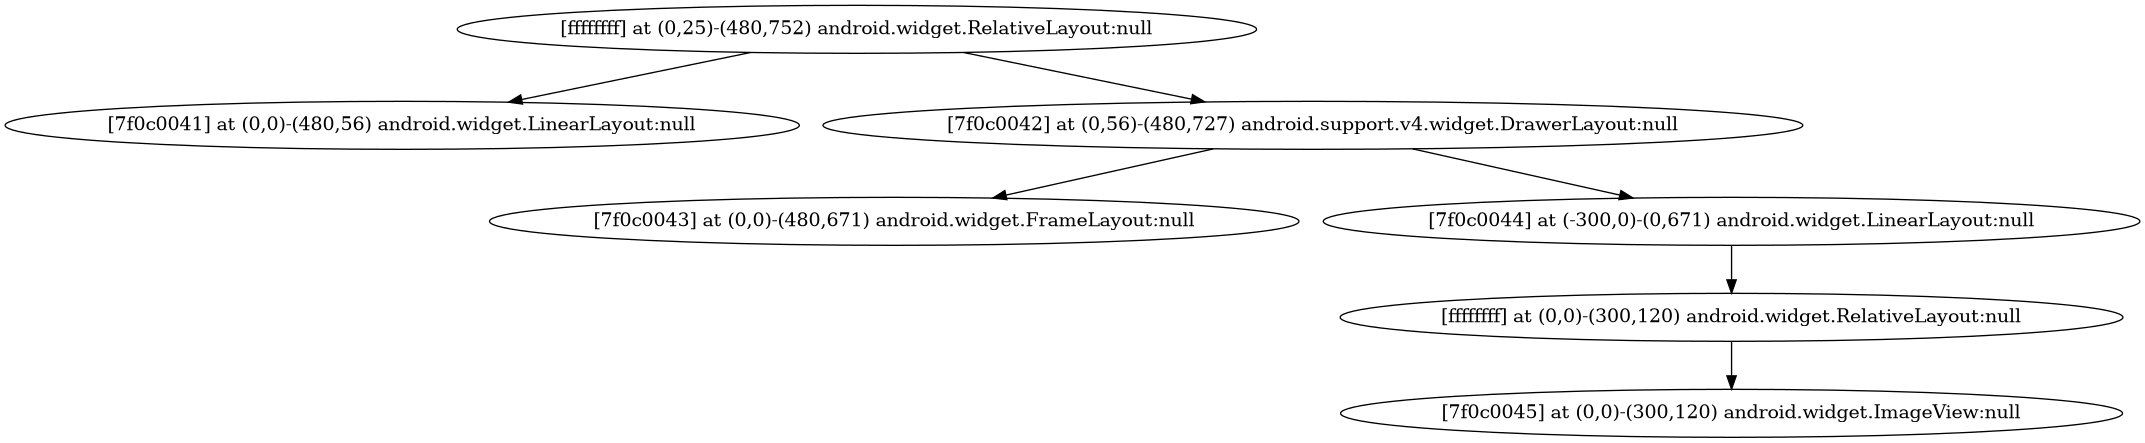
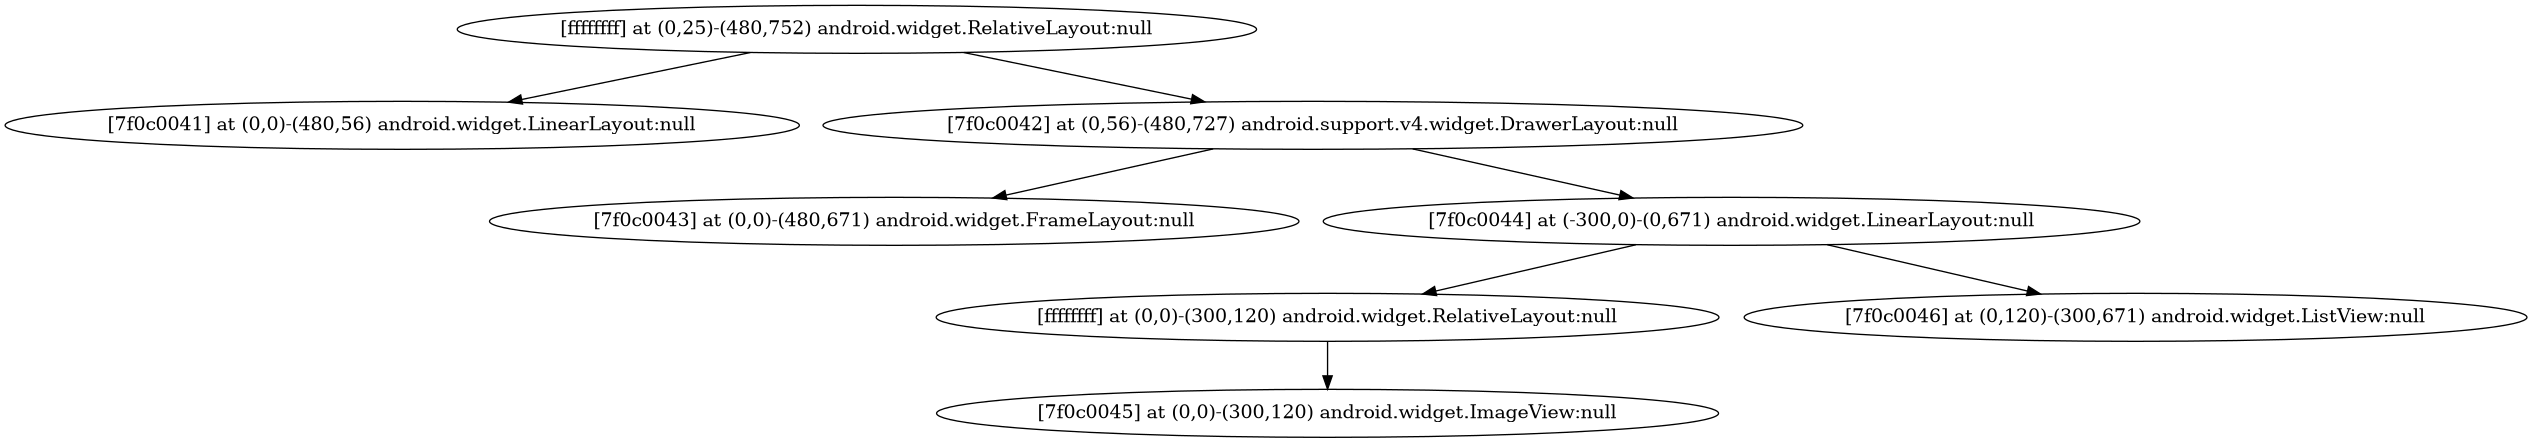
none -> (2136, 317)
